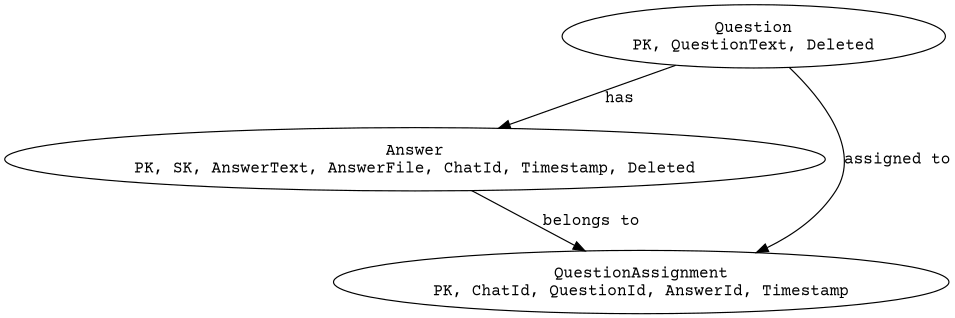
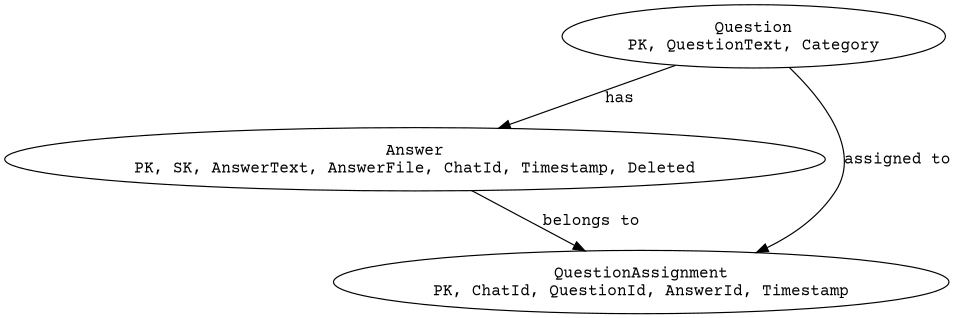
(754, 36) -> (754, 36)
